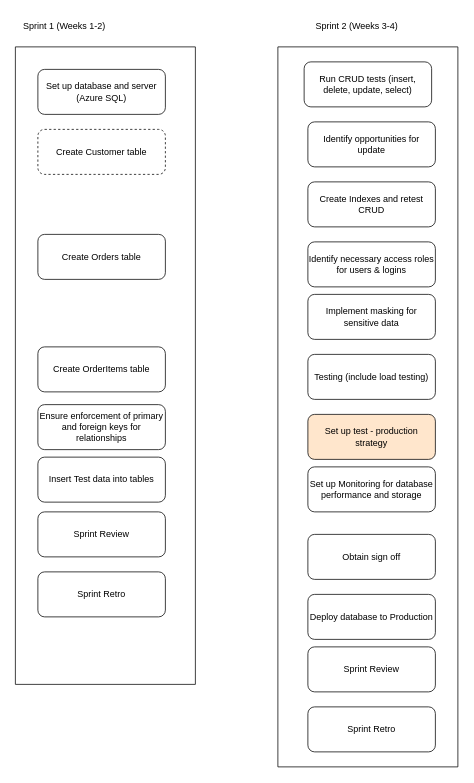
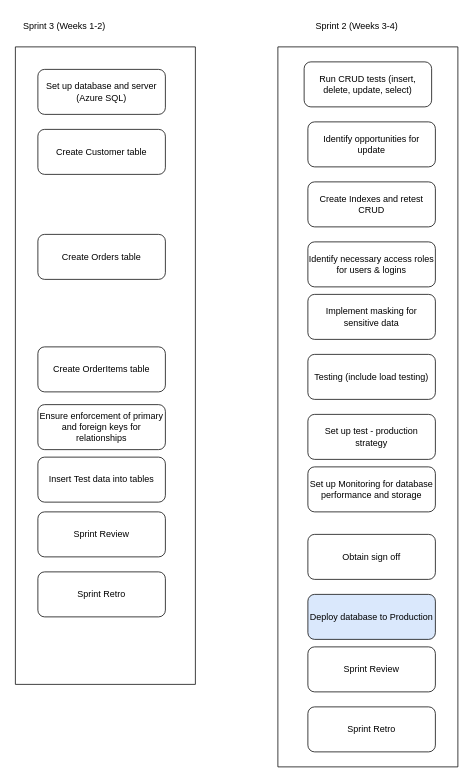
(65, 27) -> (65, 27)
(102, 152) -> (102, 152)
(372, 437) -> (372, 437)
(372, 617) -> (372, 617)
